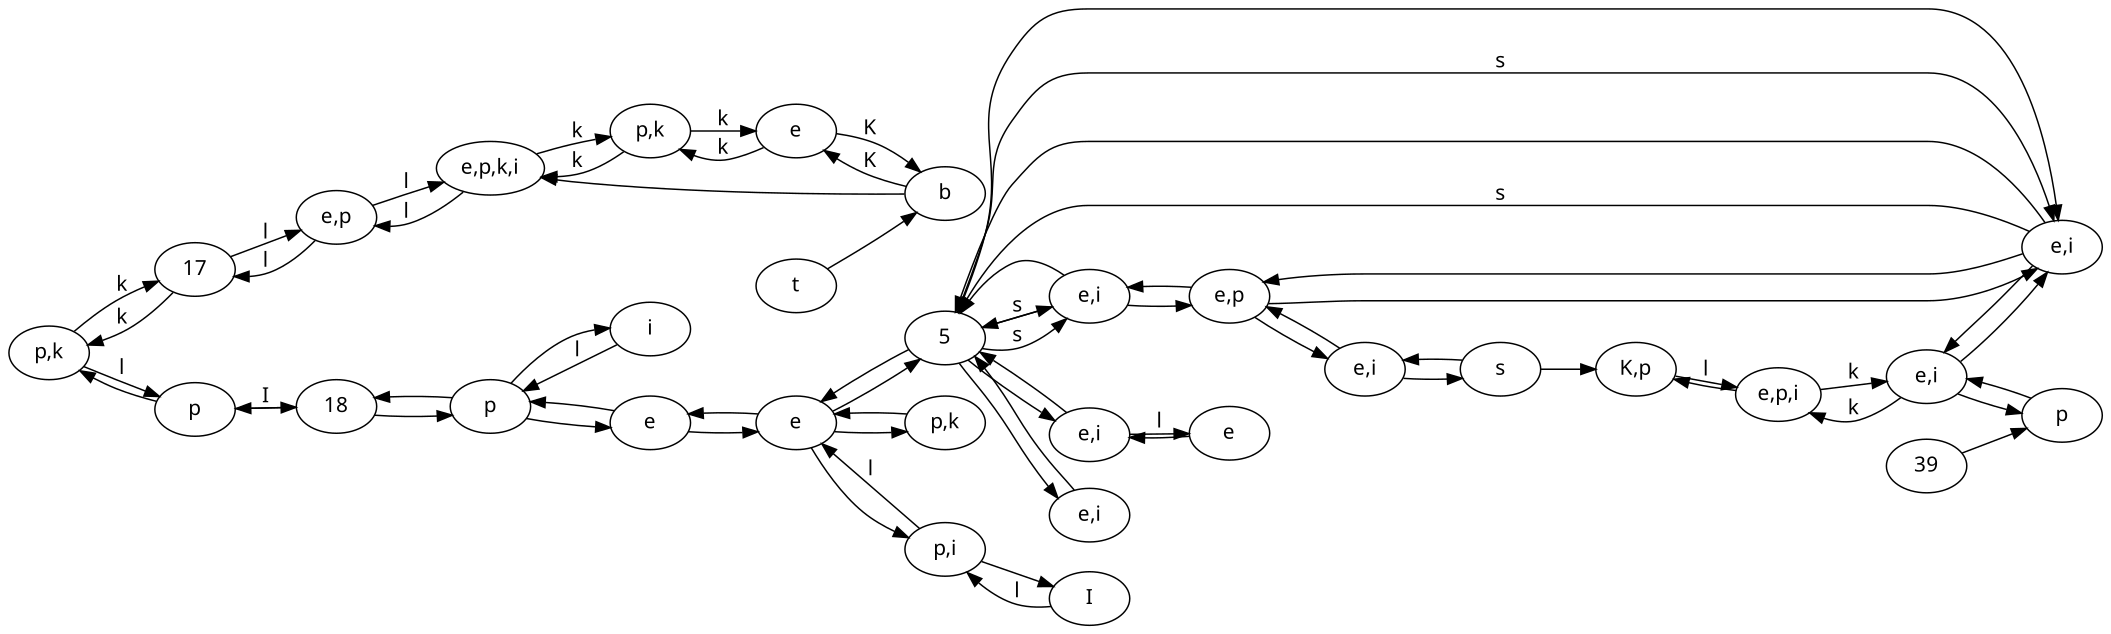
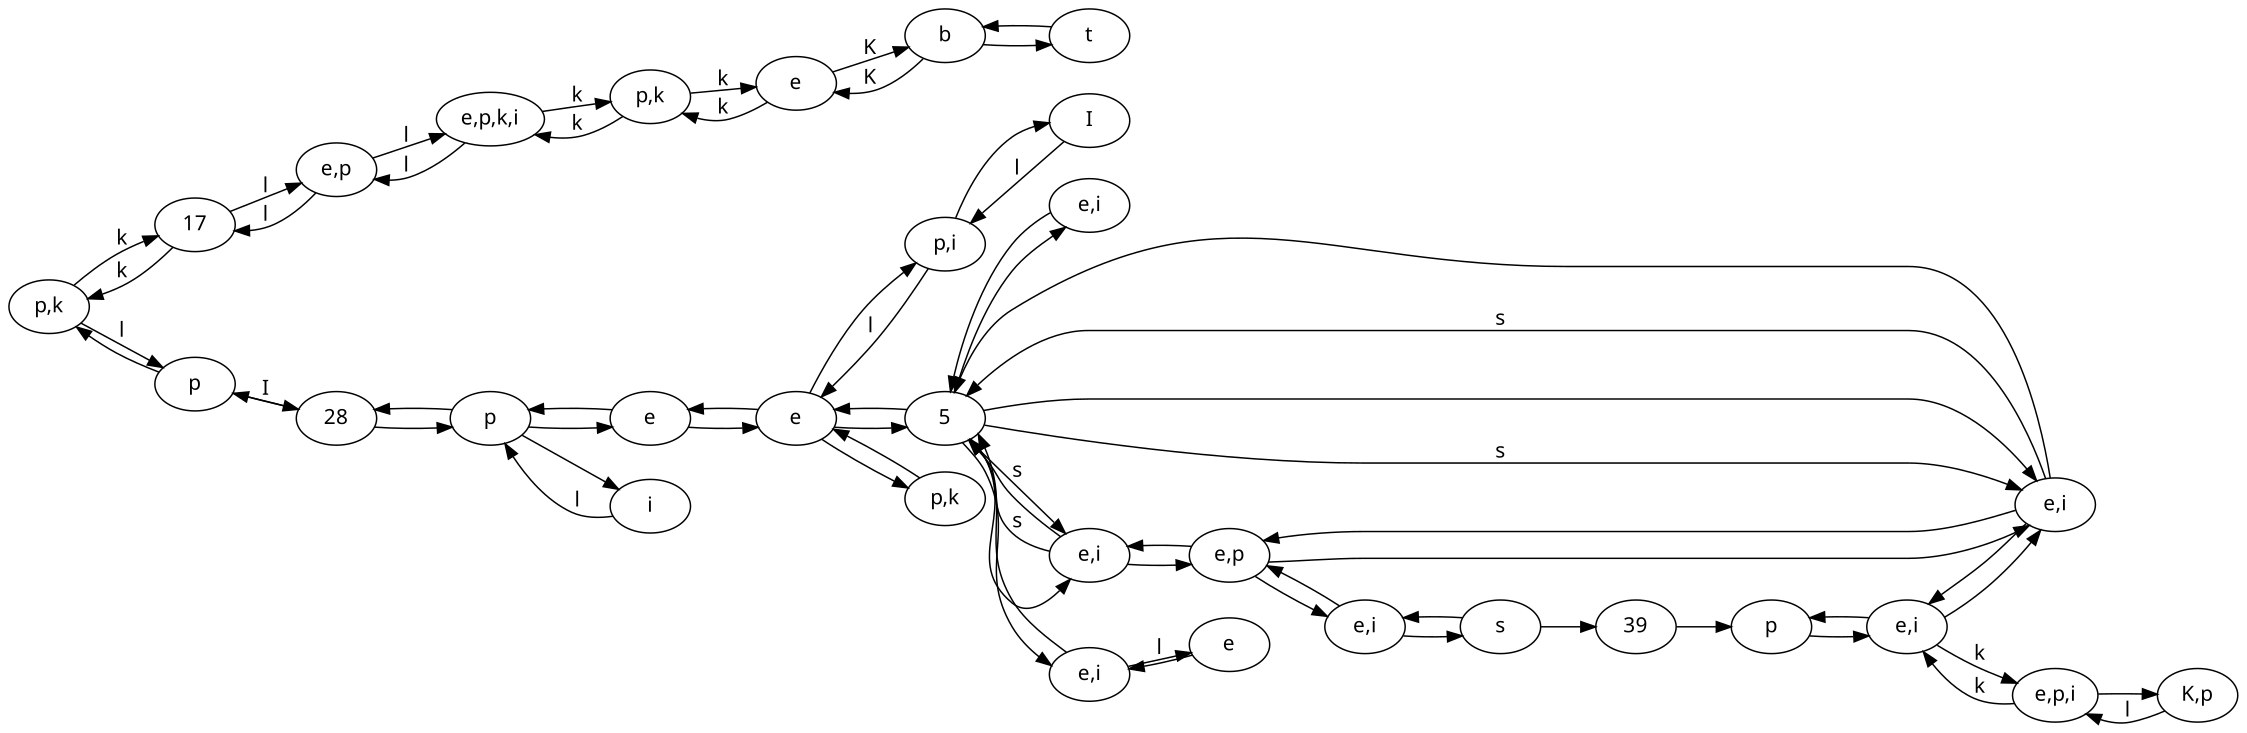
(730, 192) -> (1010, 46)
(1561, 369) -> (1561, 627)
(336, 406) -> (336, 418)
